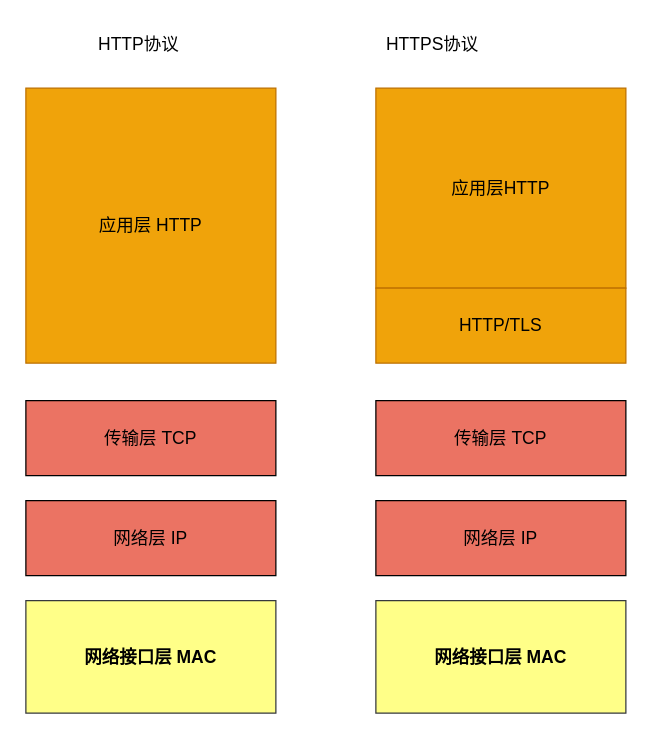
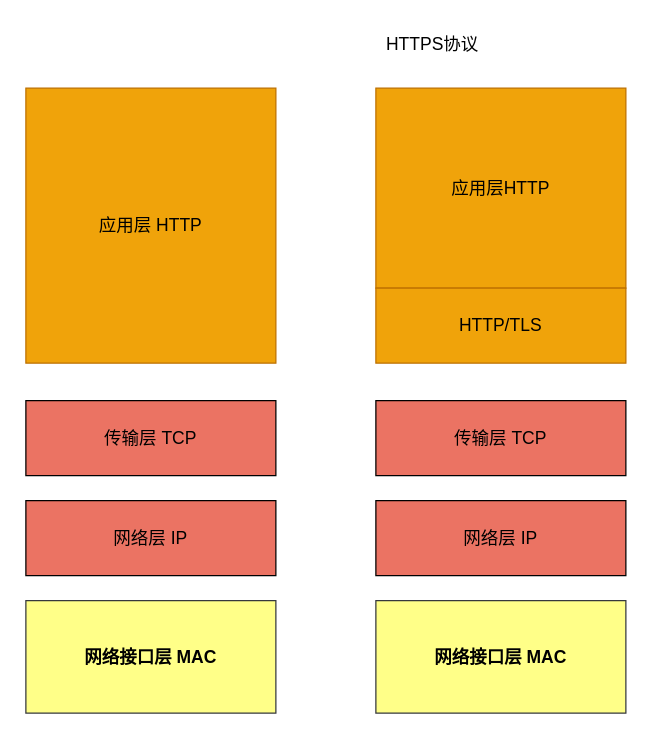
(138, 44) -> none
